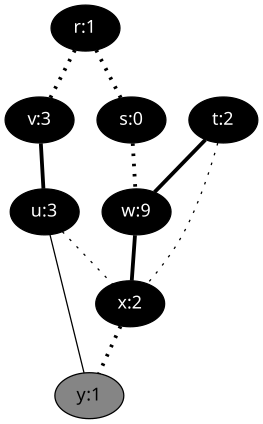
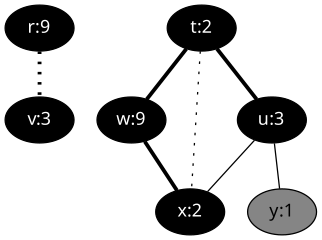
(86, 28) -> (40, 28)
(131, 120) -> none
(42, 166) -> (237, 74)
(87, 258) -> (231, 166)
(110, 350) -> none
